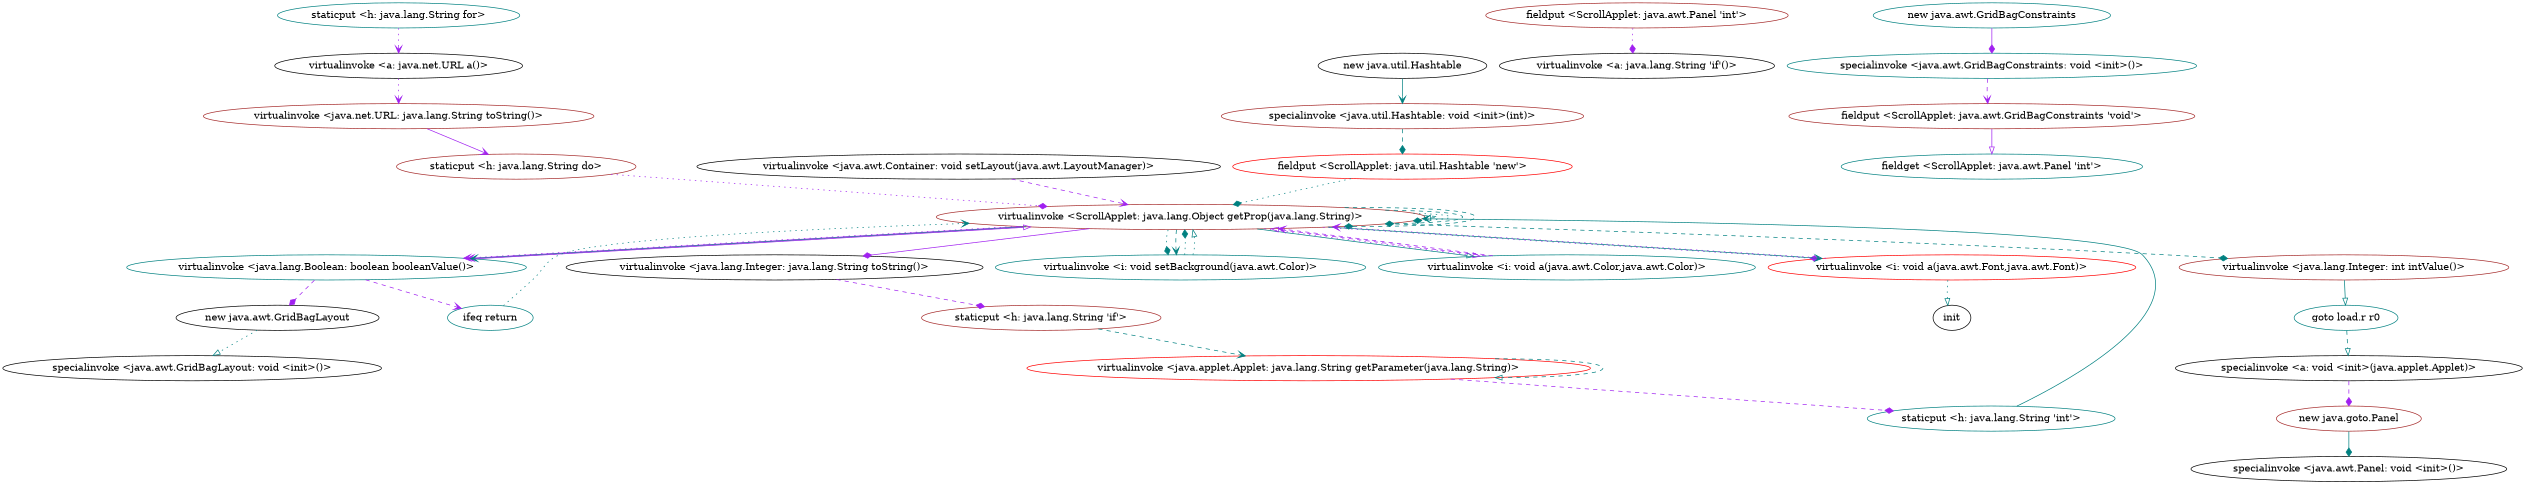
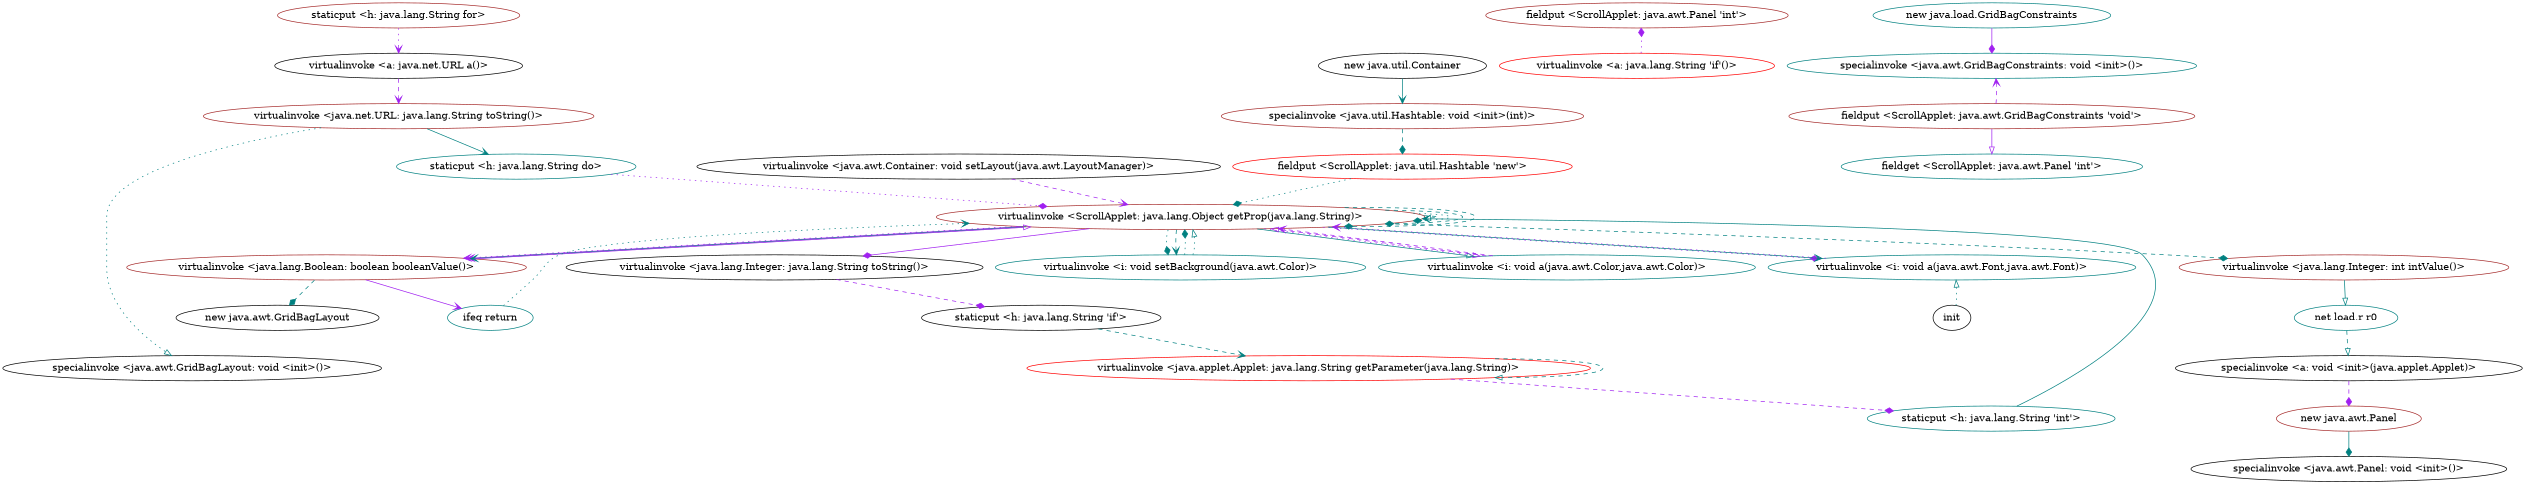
(399, 15) -> (399, 15)
(1992, 15) -> (1992, 15)
(1632, 36) -> (1642, 45)
(1402, 66) -> (1402, 66)
(1637, 66) -> (1637, 66)
(399, 88) -> (399, 88)
(1987, 88) -> (1997, 95)
(455, 140) -> (455, 140)
(516, 167) -> (516, 167)
(327, 267) -> (327, 267)
(1952, 267) -> (1952, 267)
(1947, 289) -> (1957, 296)
(305, 290) -> (305, 290)
(410, 293) -> (410, 293)
(1041, 318) -> (1041, 318)
(2346, 318) -> (2346, 318)
(238, 341) -> (131, 184)
(2349, 419) -> (2349, 419)
